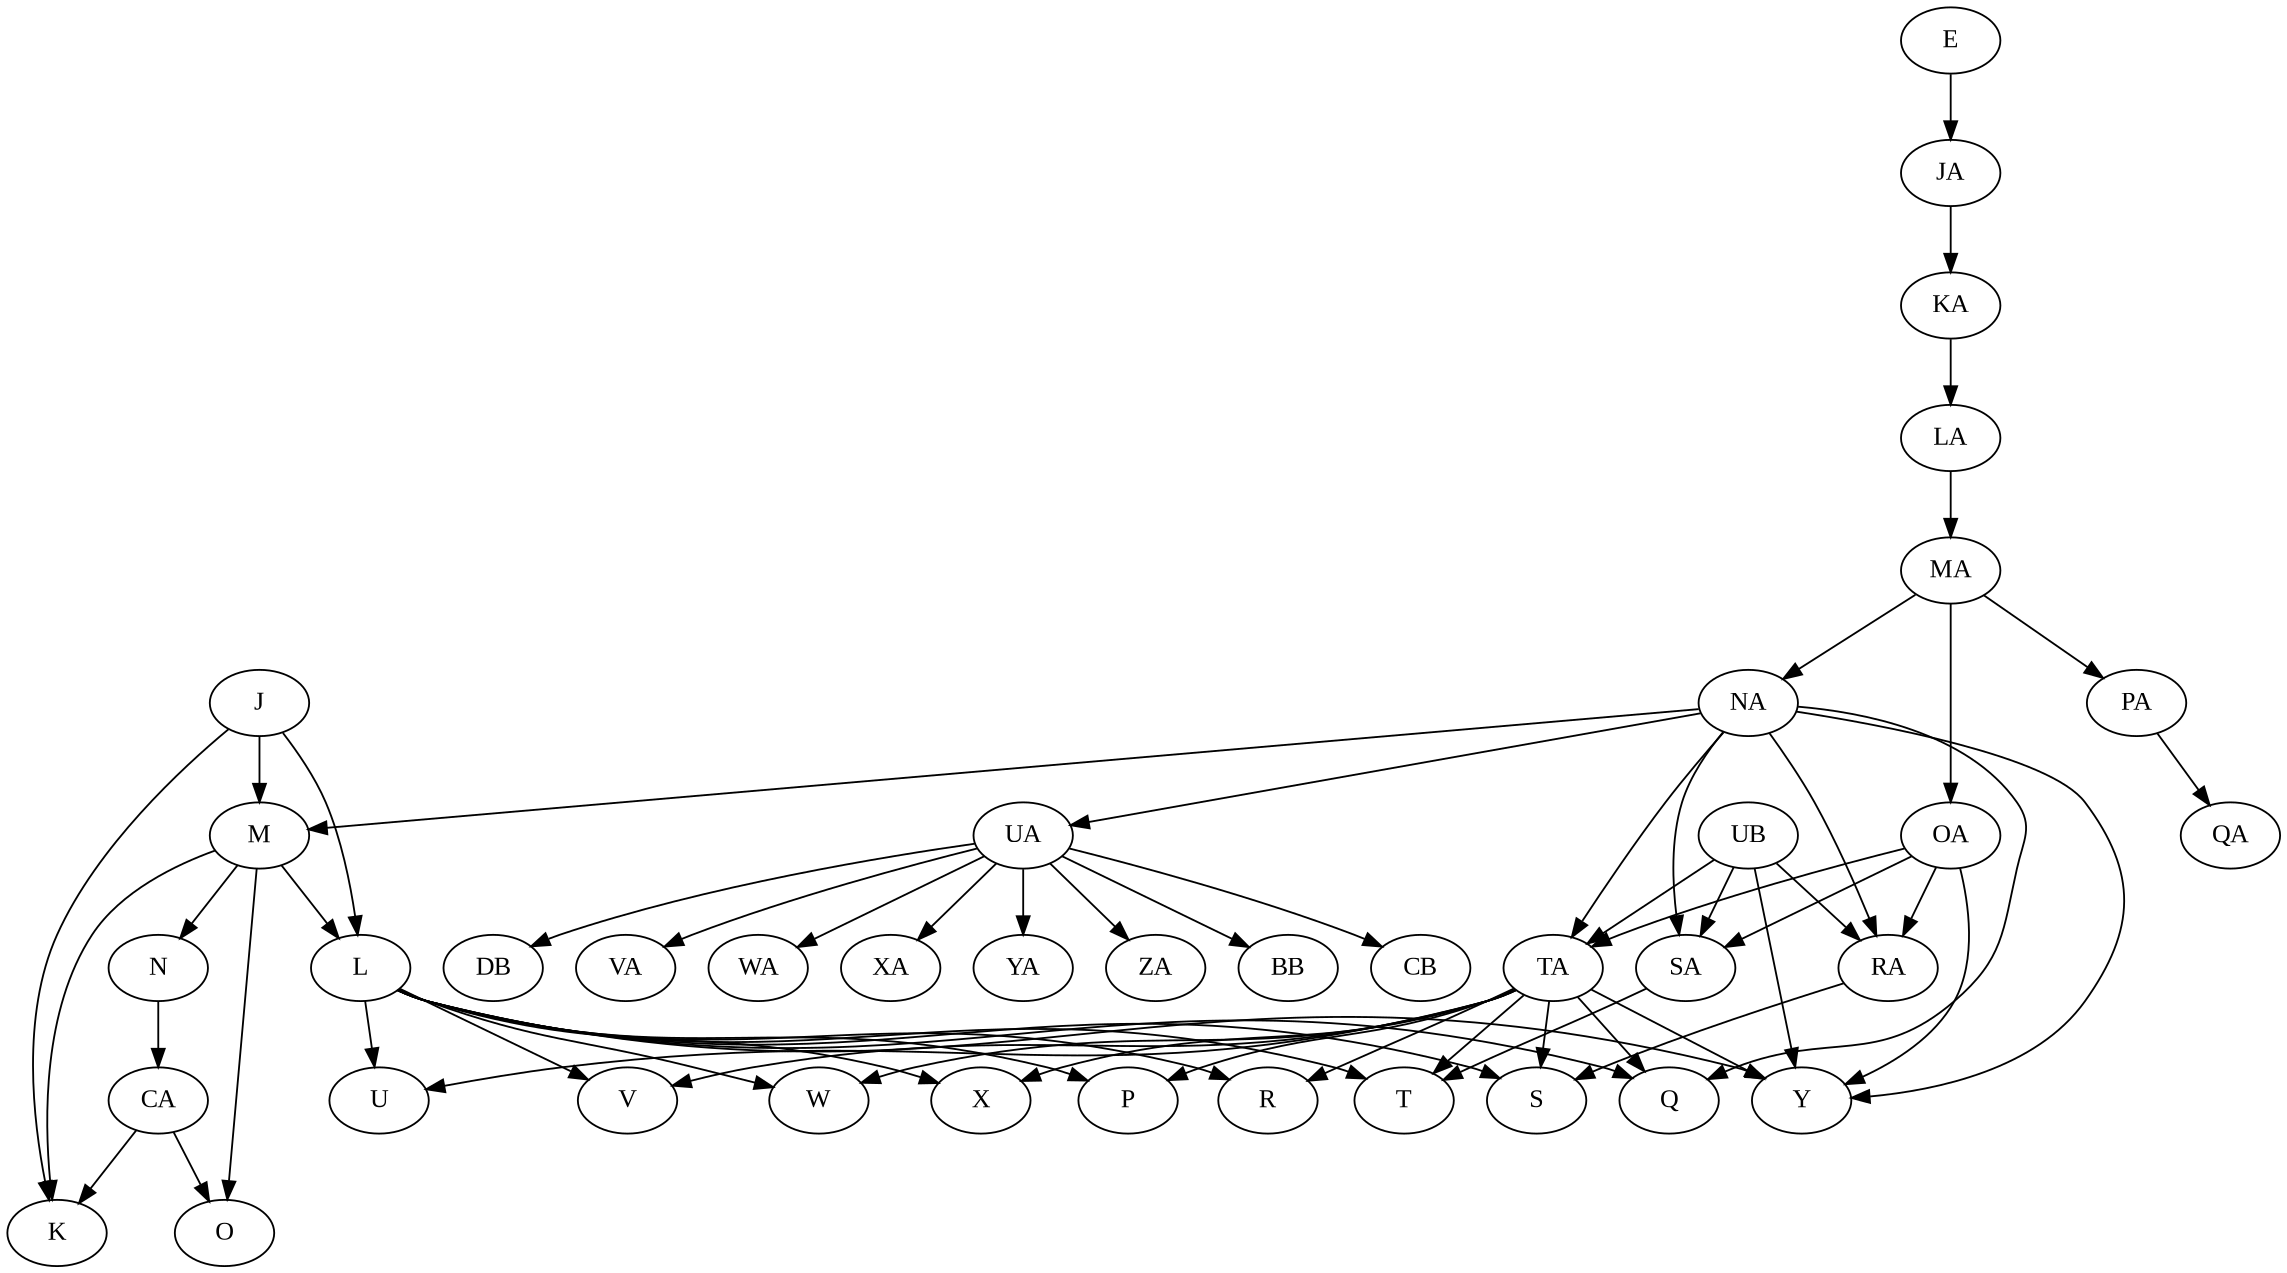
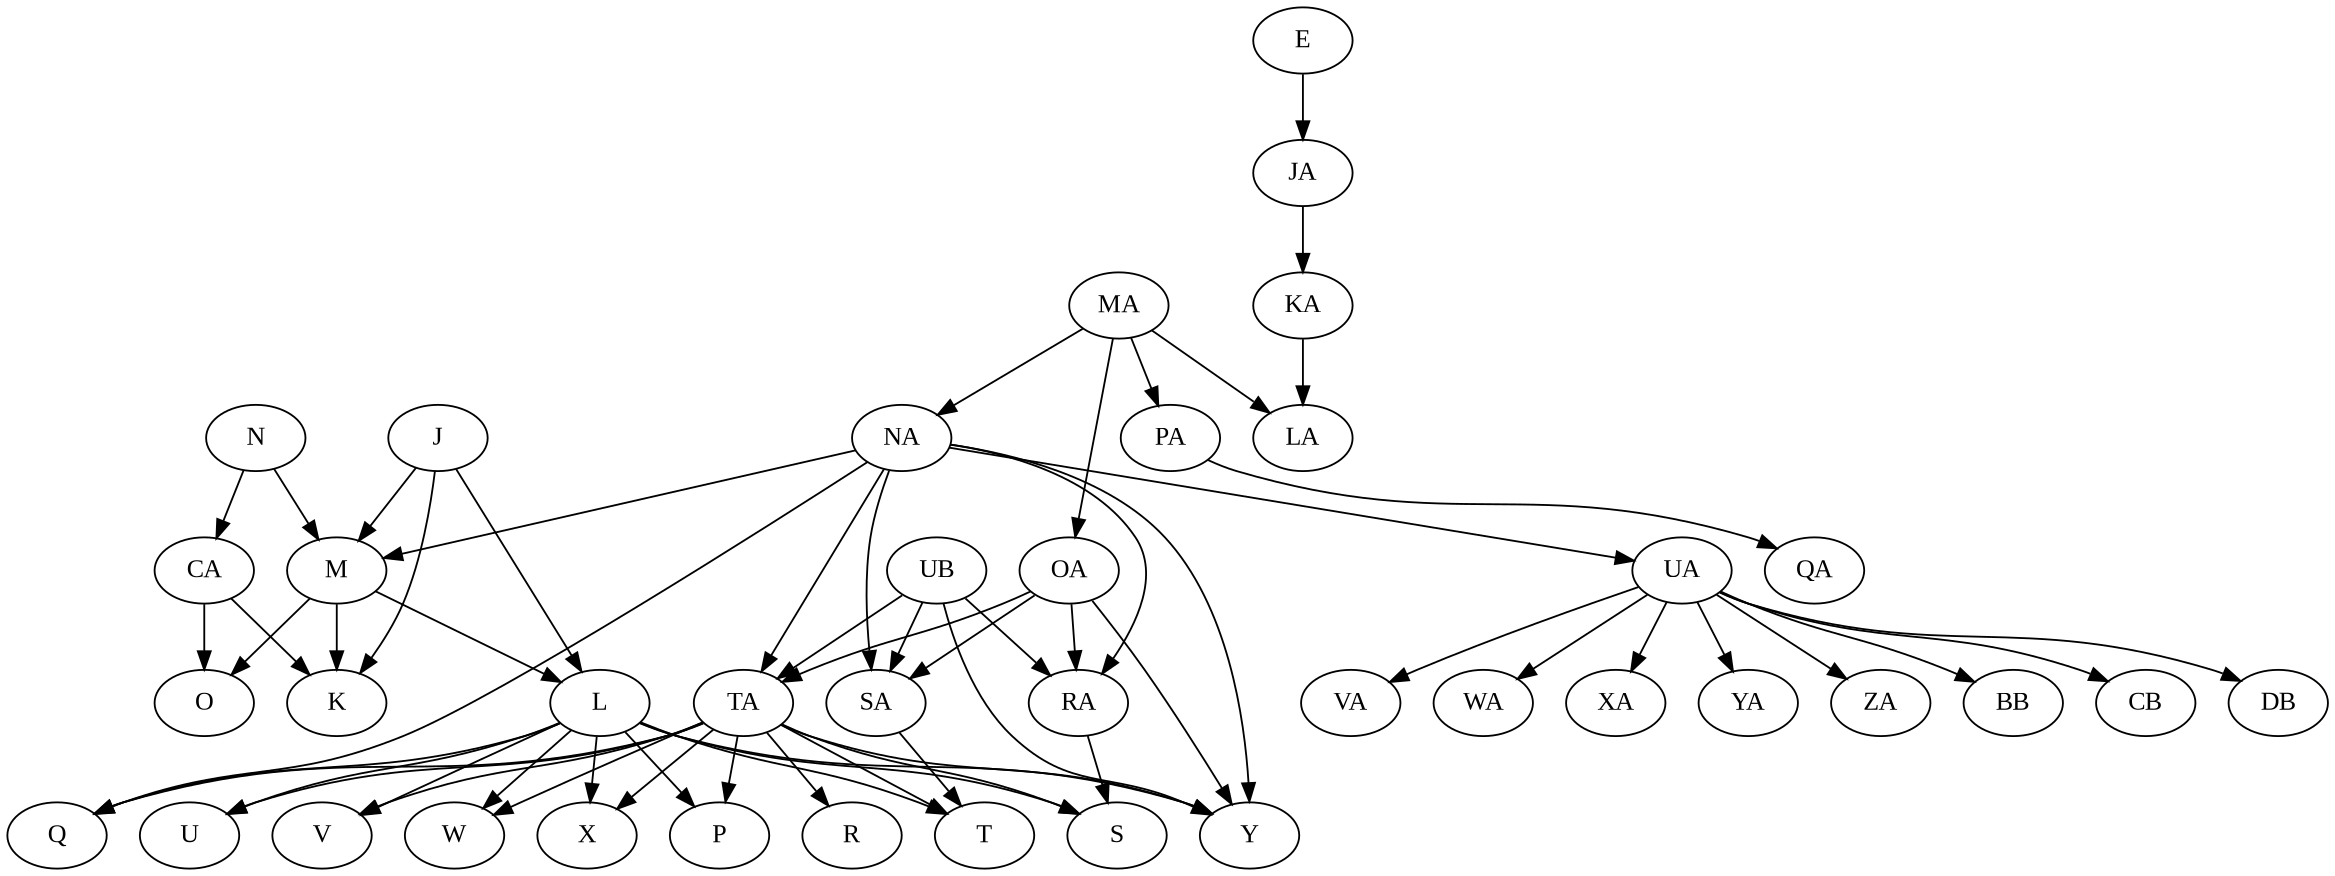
(1951, 495) -> (1203, 366)
(215, 894) -> (291, 496)
(804, 1037) -> none
